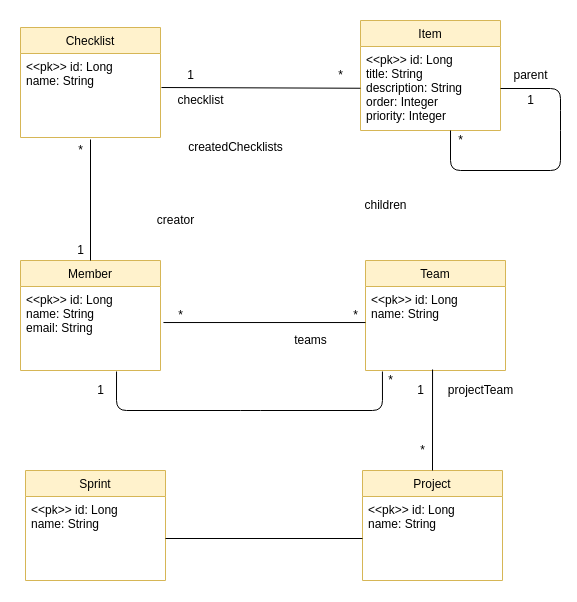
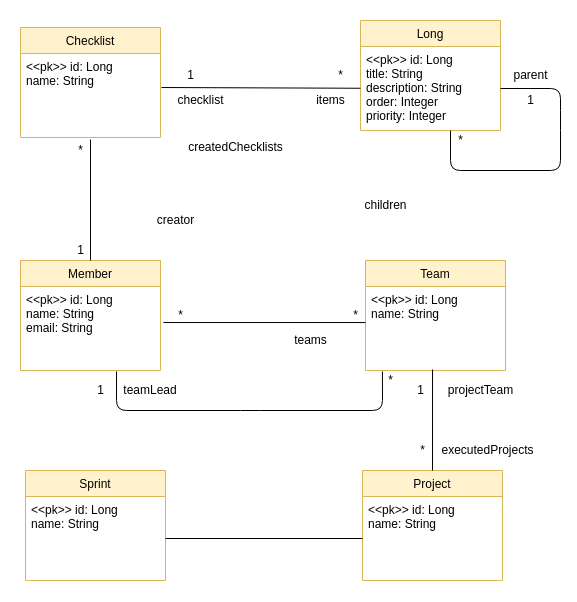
(430, 34) -> (430, 34)
none -> (331, 101)
none -> (151, 391)
none -> (488, 451)
